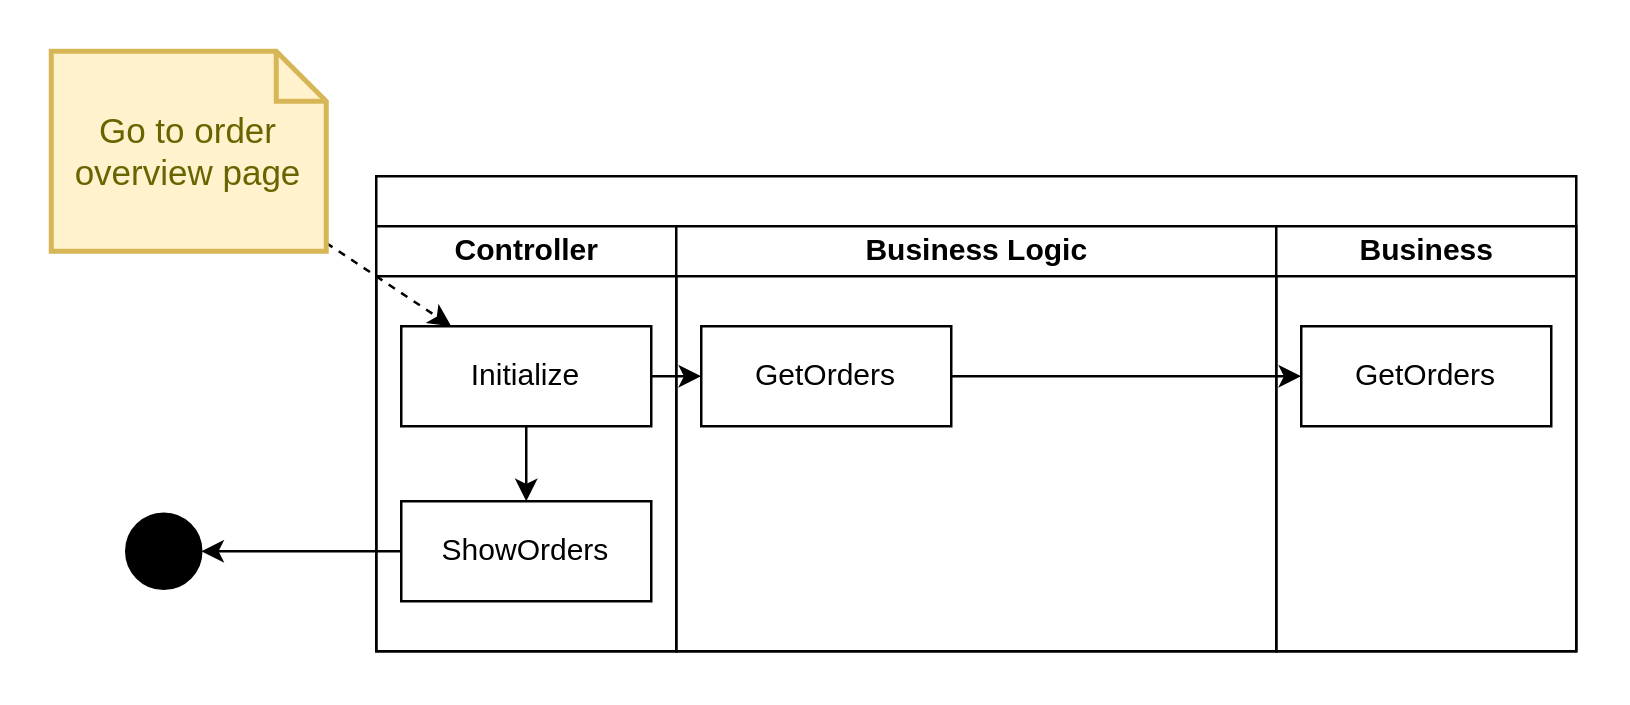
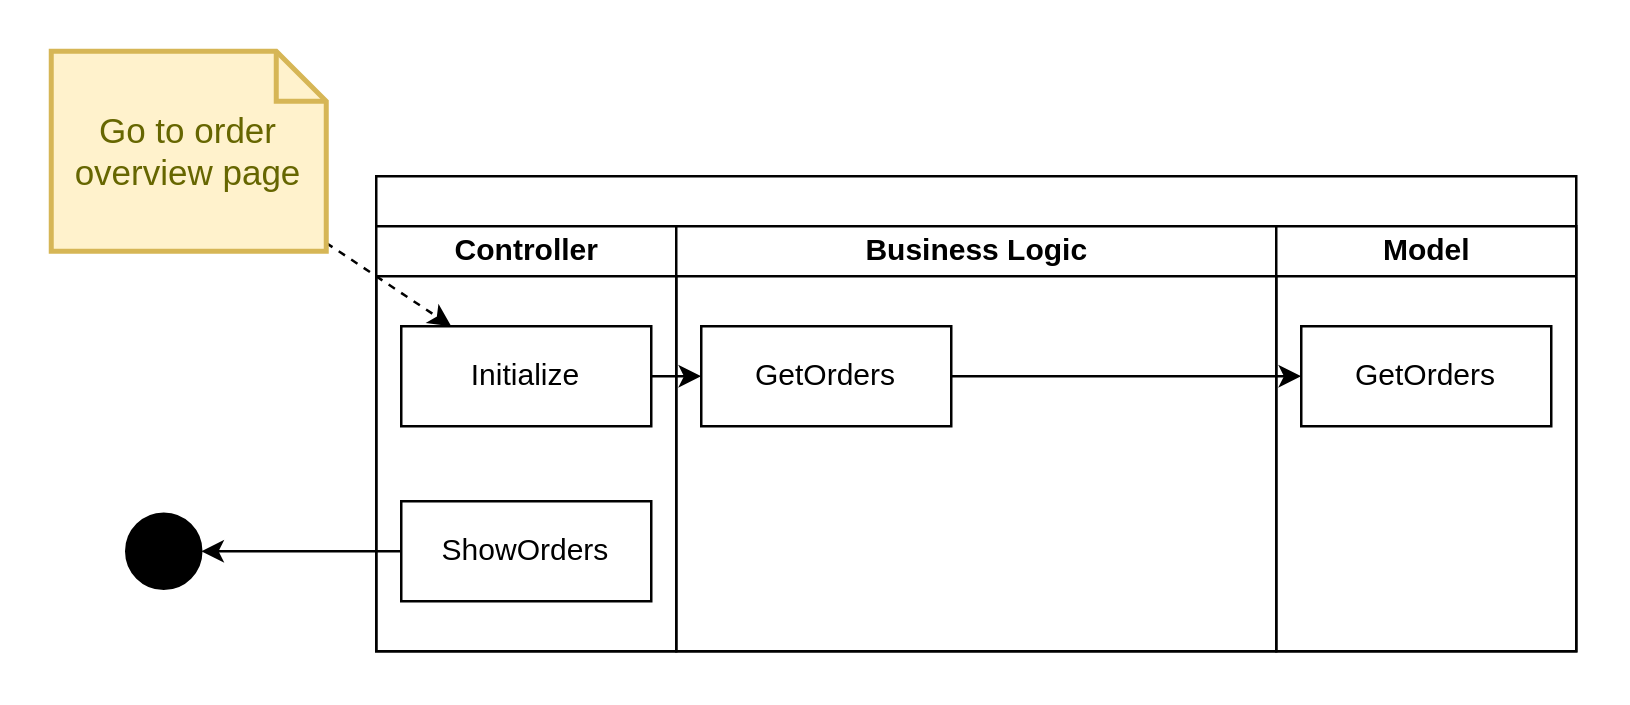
(1428, 251) -> (1428, 251)
(526, 455) -> none
